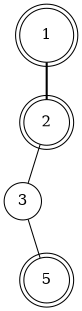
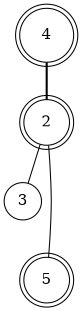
(47, 35) -> (47, 35)
(34, 239) -> (51, 201)
